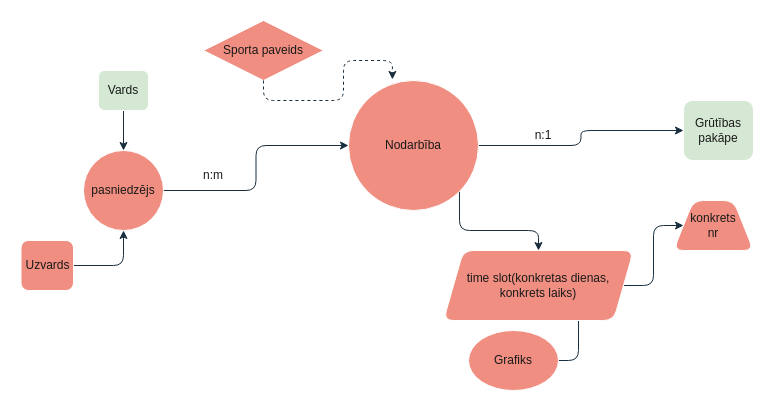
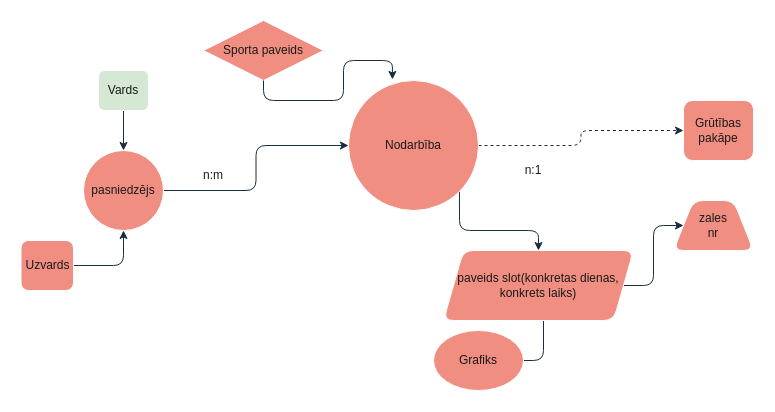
(337, 100) -> (337, 100)
(719, 131) -> (719, 131)
(544, 136) -> (534, 171)
(581, 139) -> (581, 139)
(714, 226) -> (714, 226)
(539, 286) -> (539, 286)
(514, 361) -> (479, 361)
